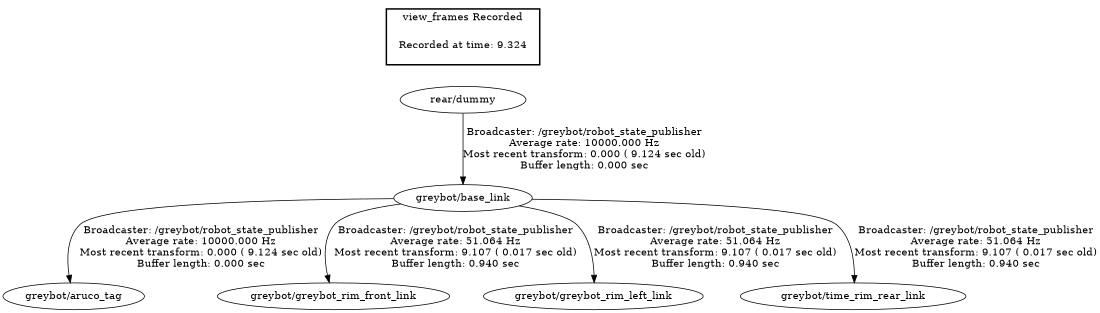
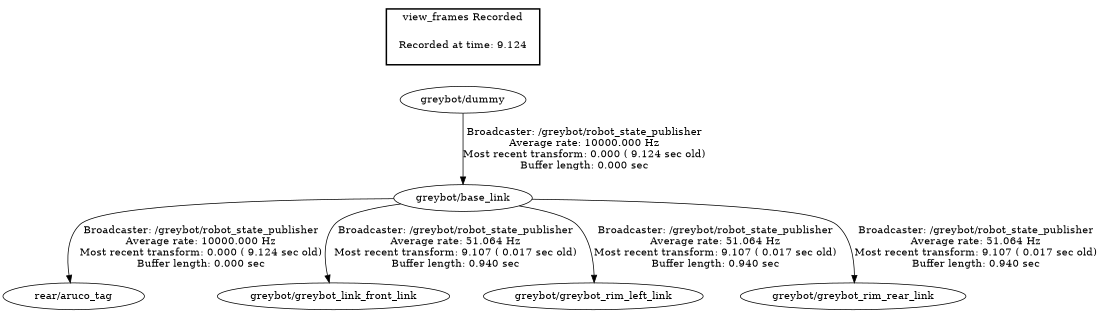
(463, 45) -> (463, 45)
(463, 100) -> (463, 100)
(74, 296) -> (74, 296)
(334, 296) -> (334, 296)
(853, 296) -> (853, 296)
